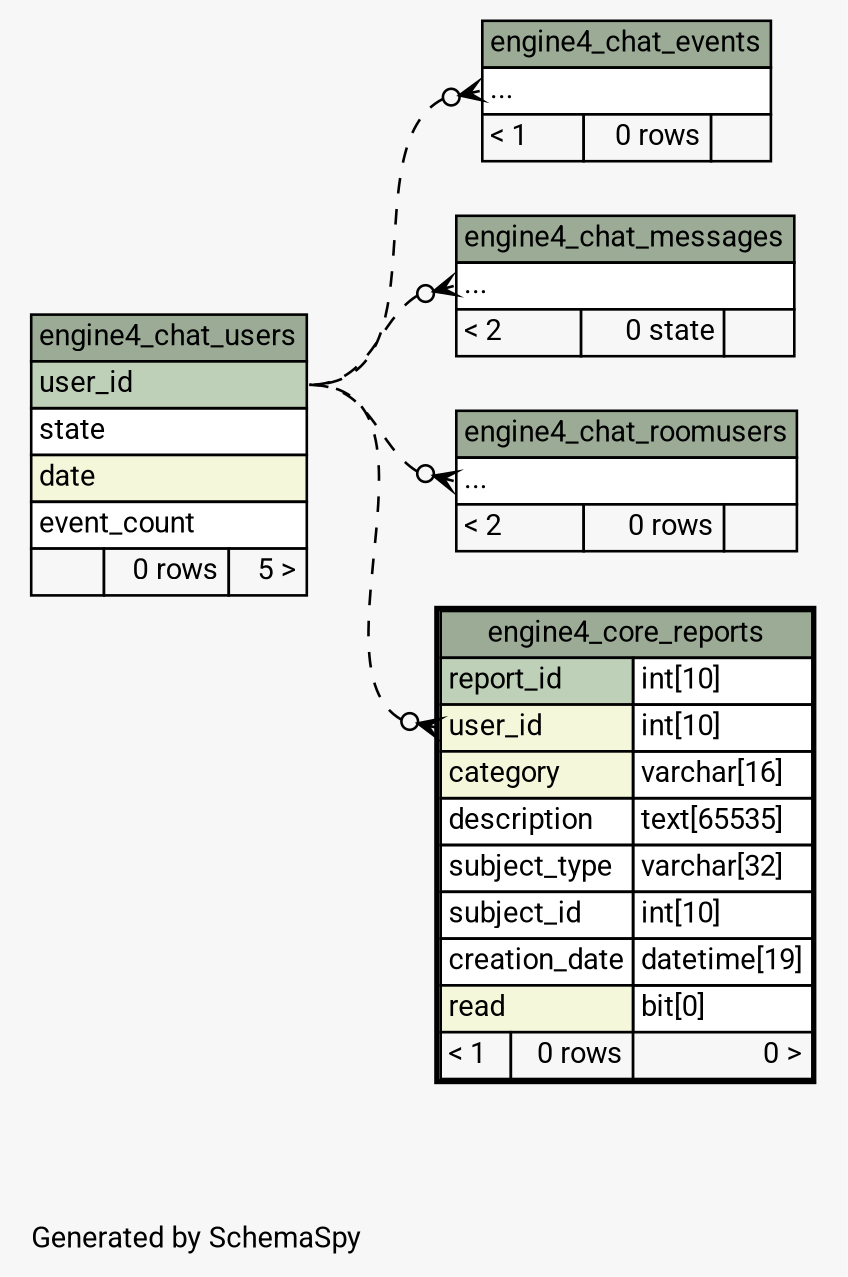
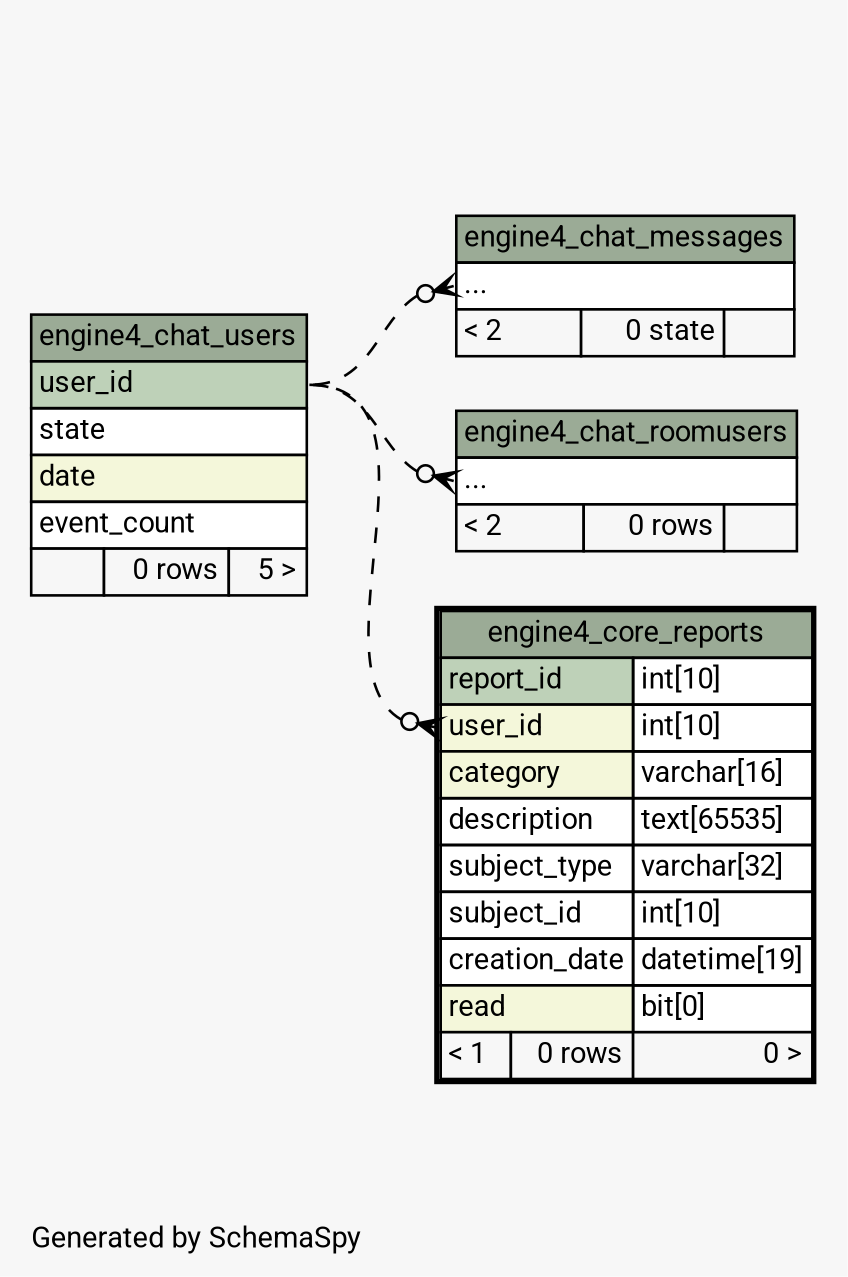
(625, 91) -> none
